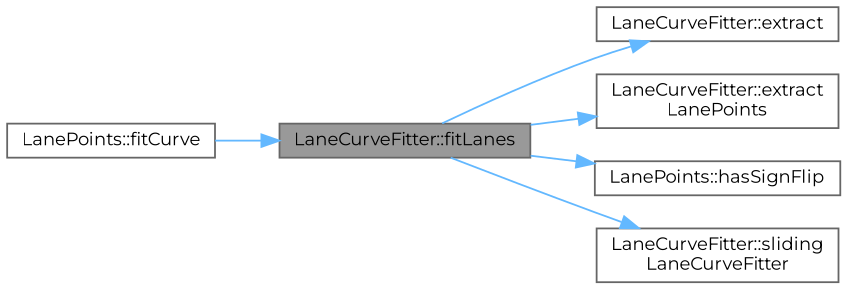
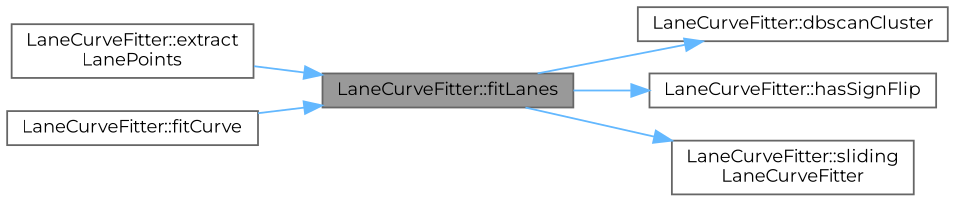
(718, 24) -> (793, 24)
(555, 122) -> (279, 69)
(111, 141) -> (133, 128)
(718, 178) -> (793, 90)
